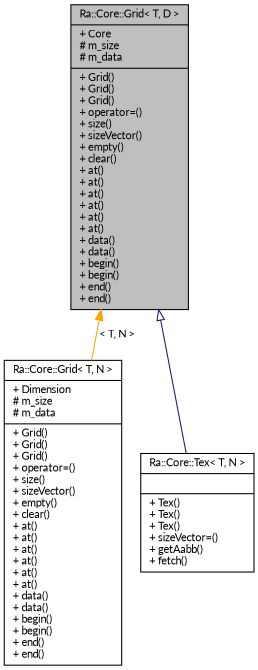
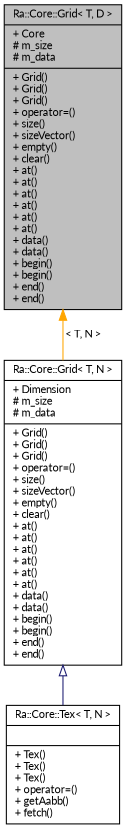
(173, 387) -> (63, 691)
(184, 538) -> (47, 790)
